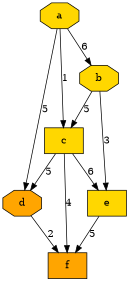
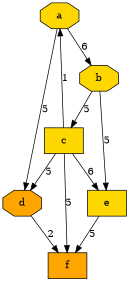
(62, 75) -> (62, 82)
(107, 141) -> (107, 141)
(69, 203) -> (69, 203)
